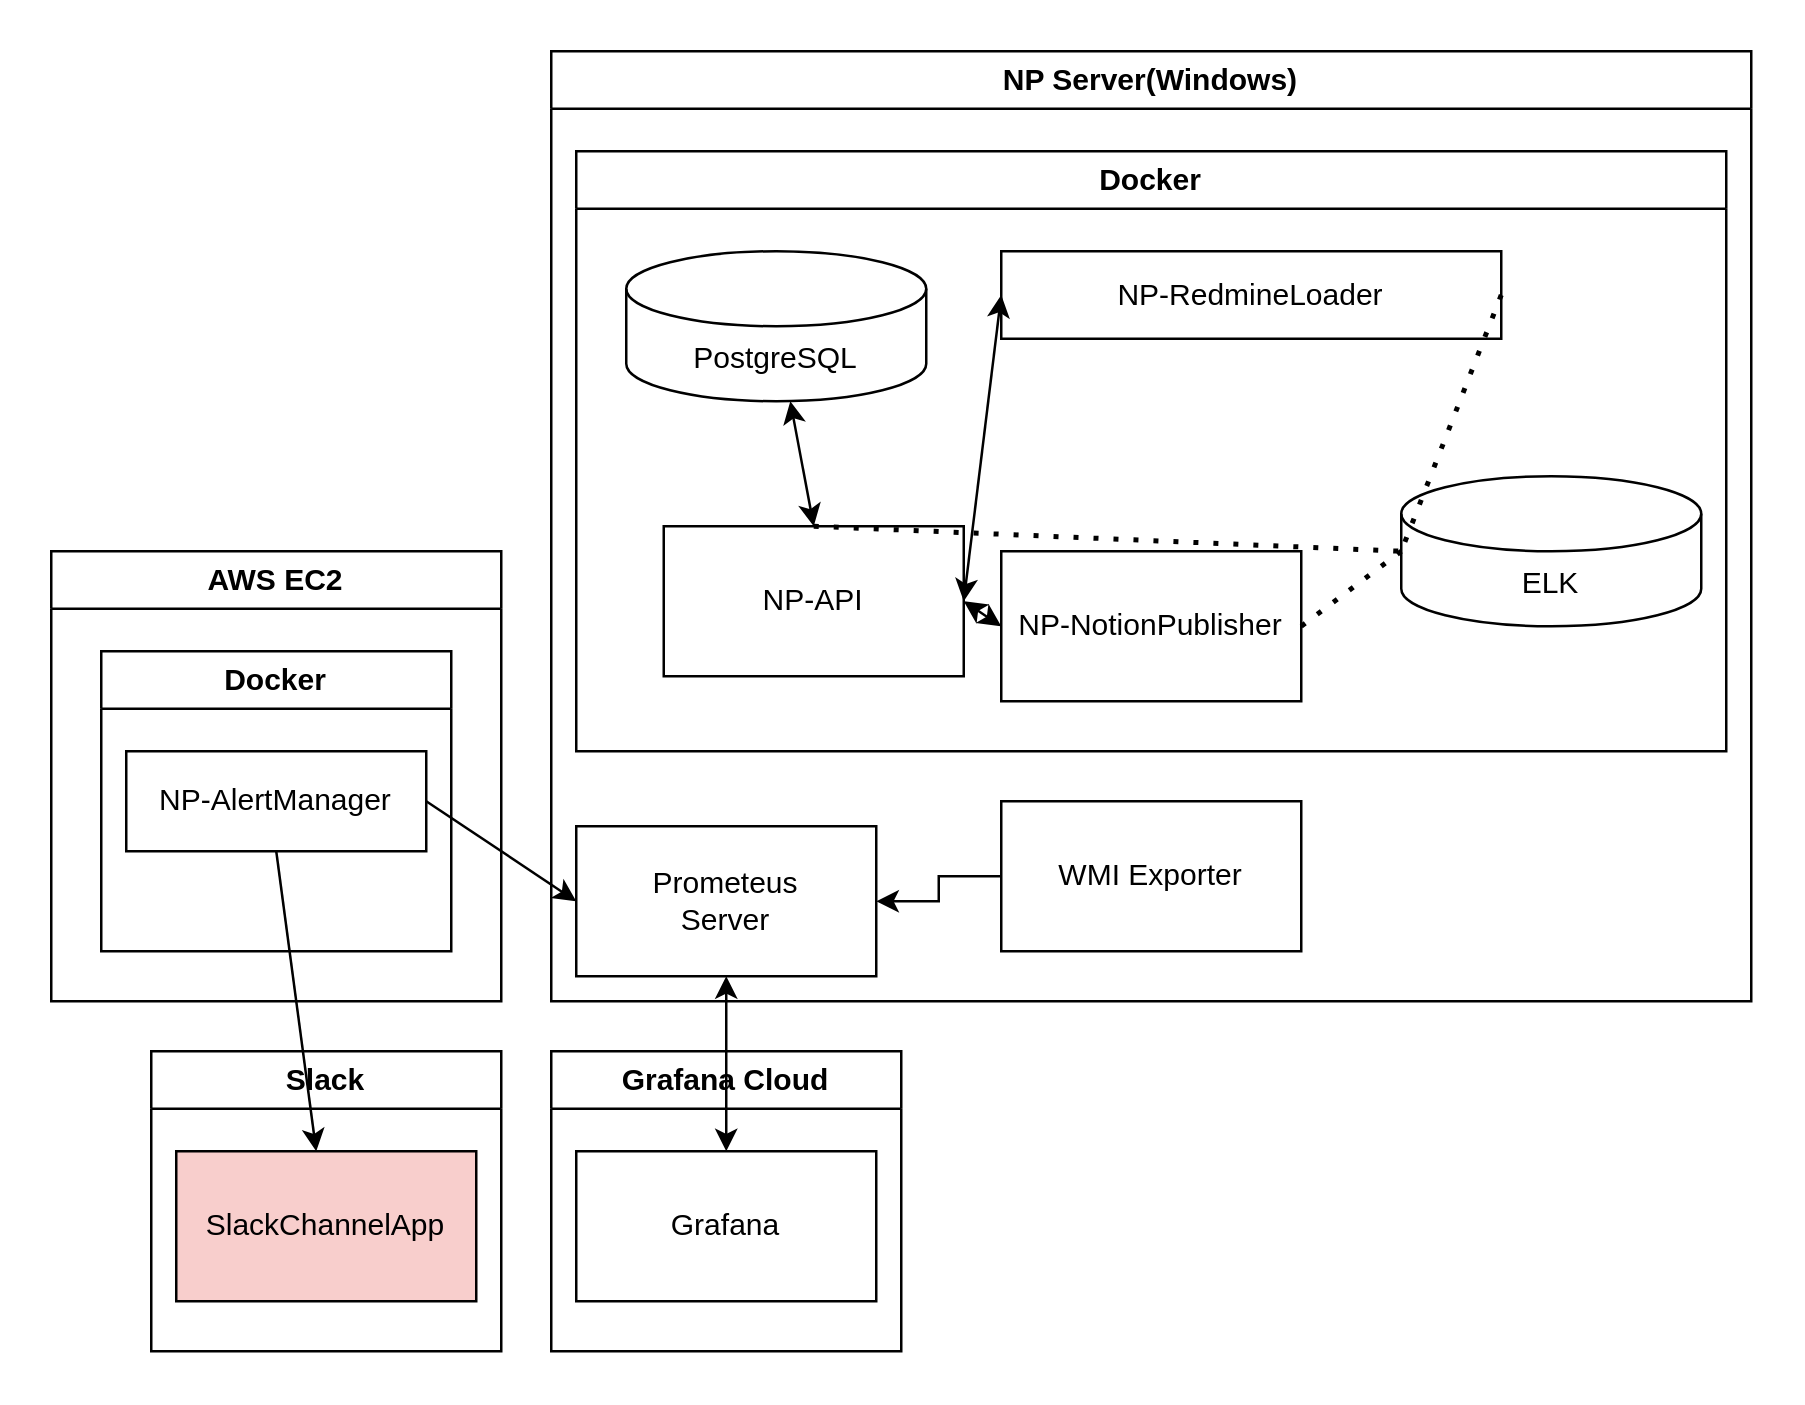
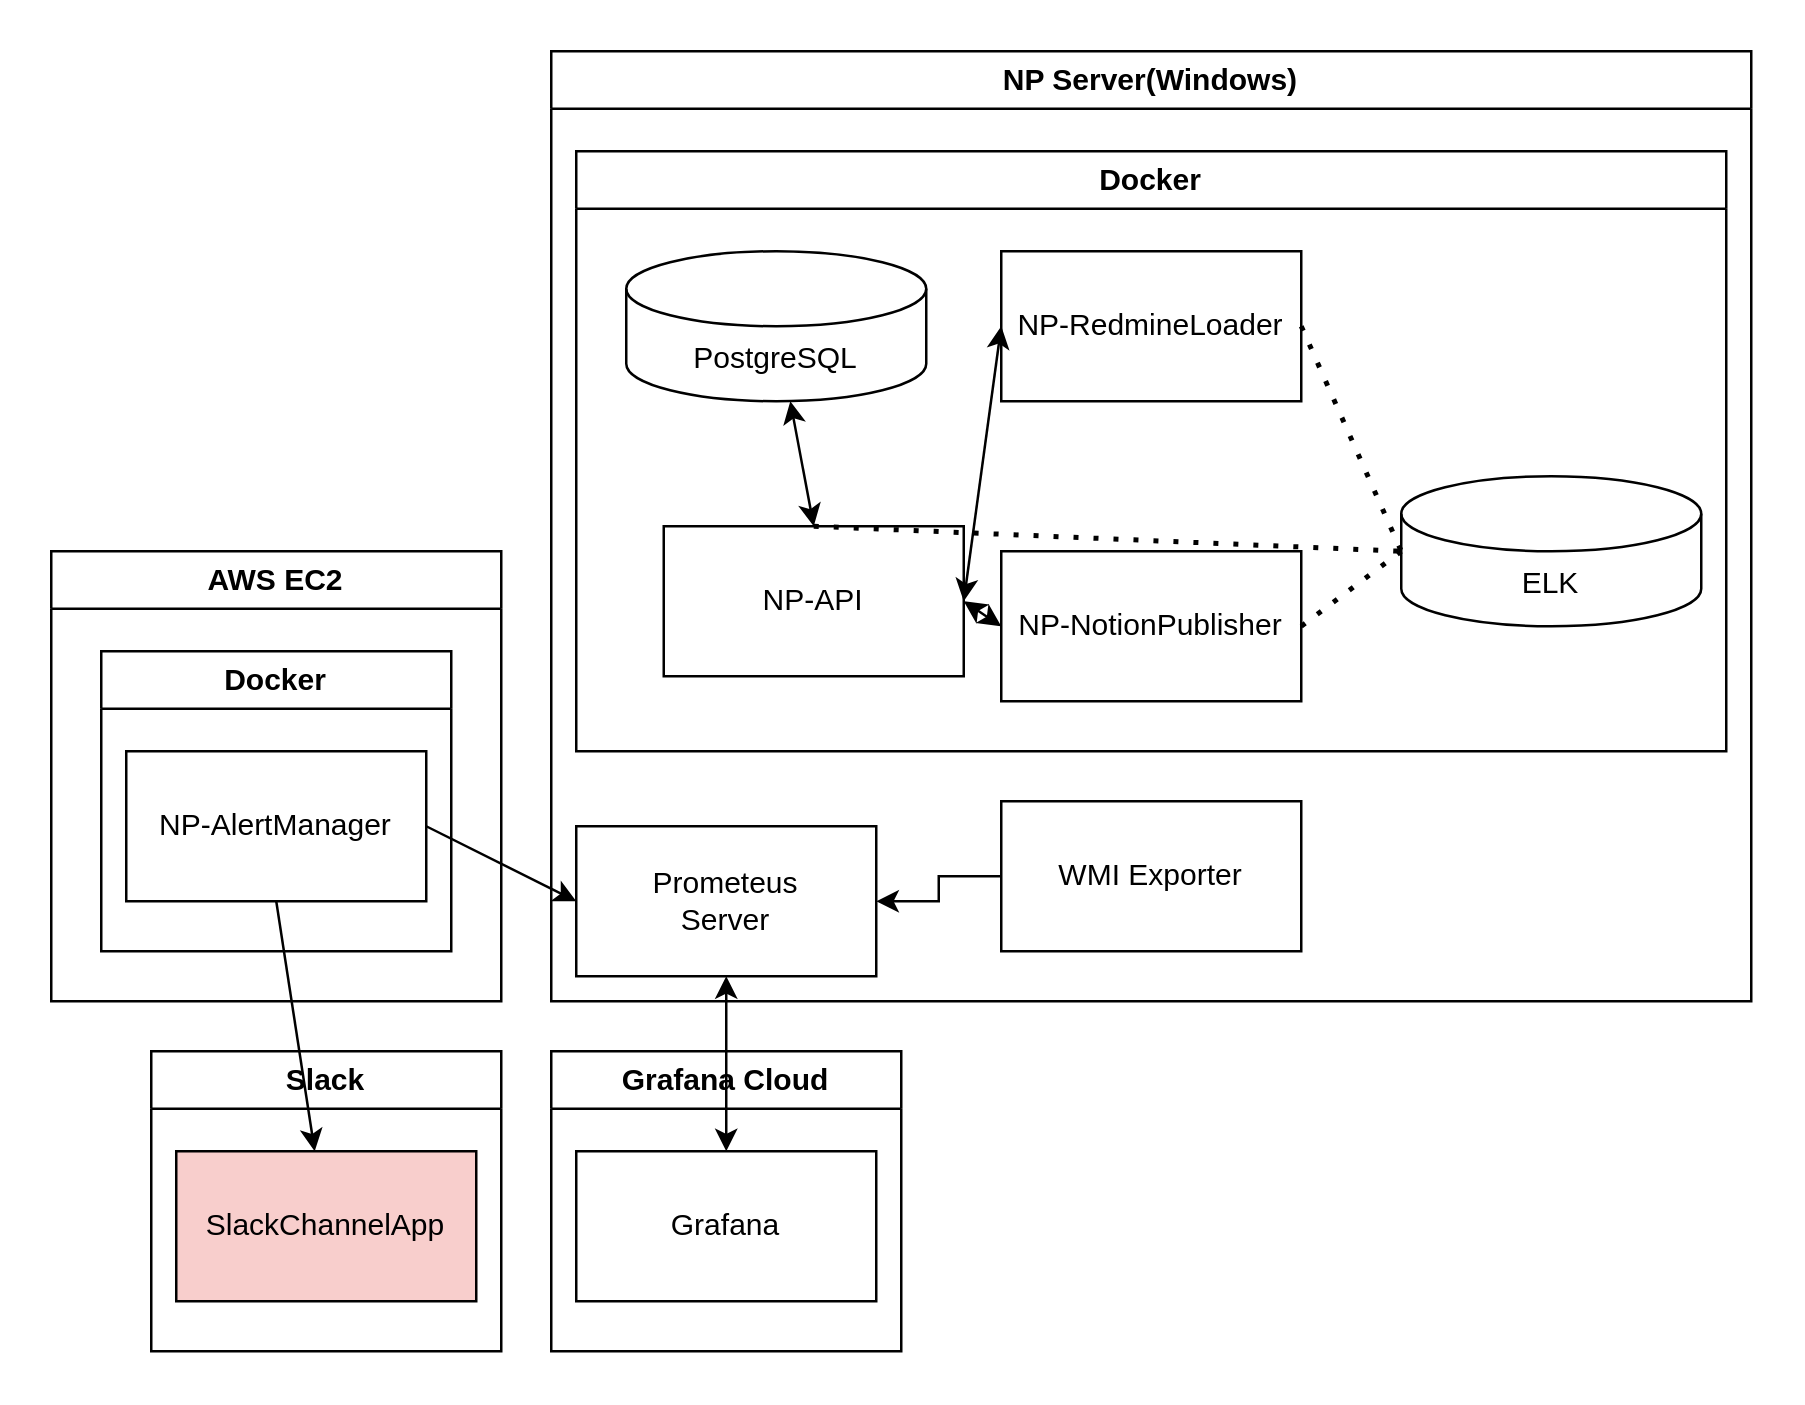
(1251, 295) -> (1151, 326)
(276, 801) -> (276, 826)
